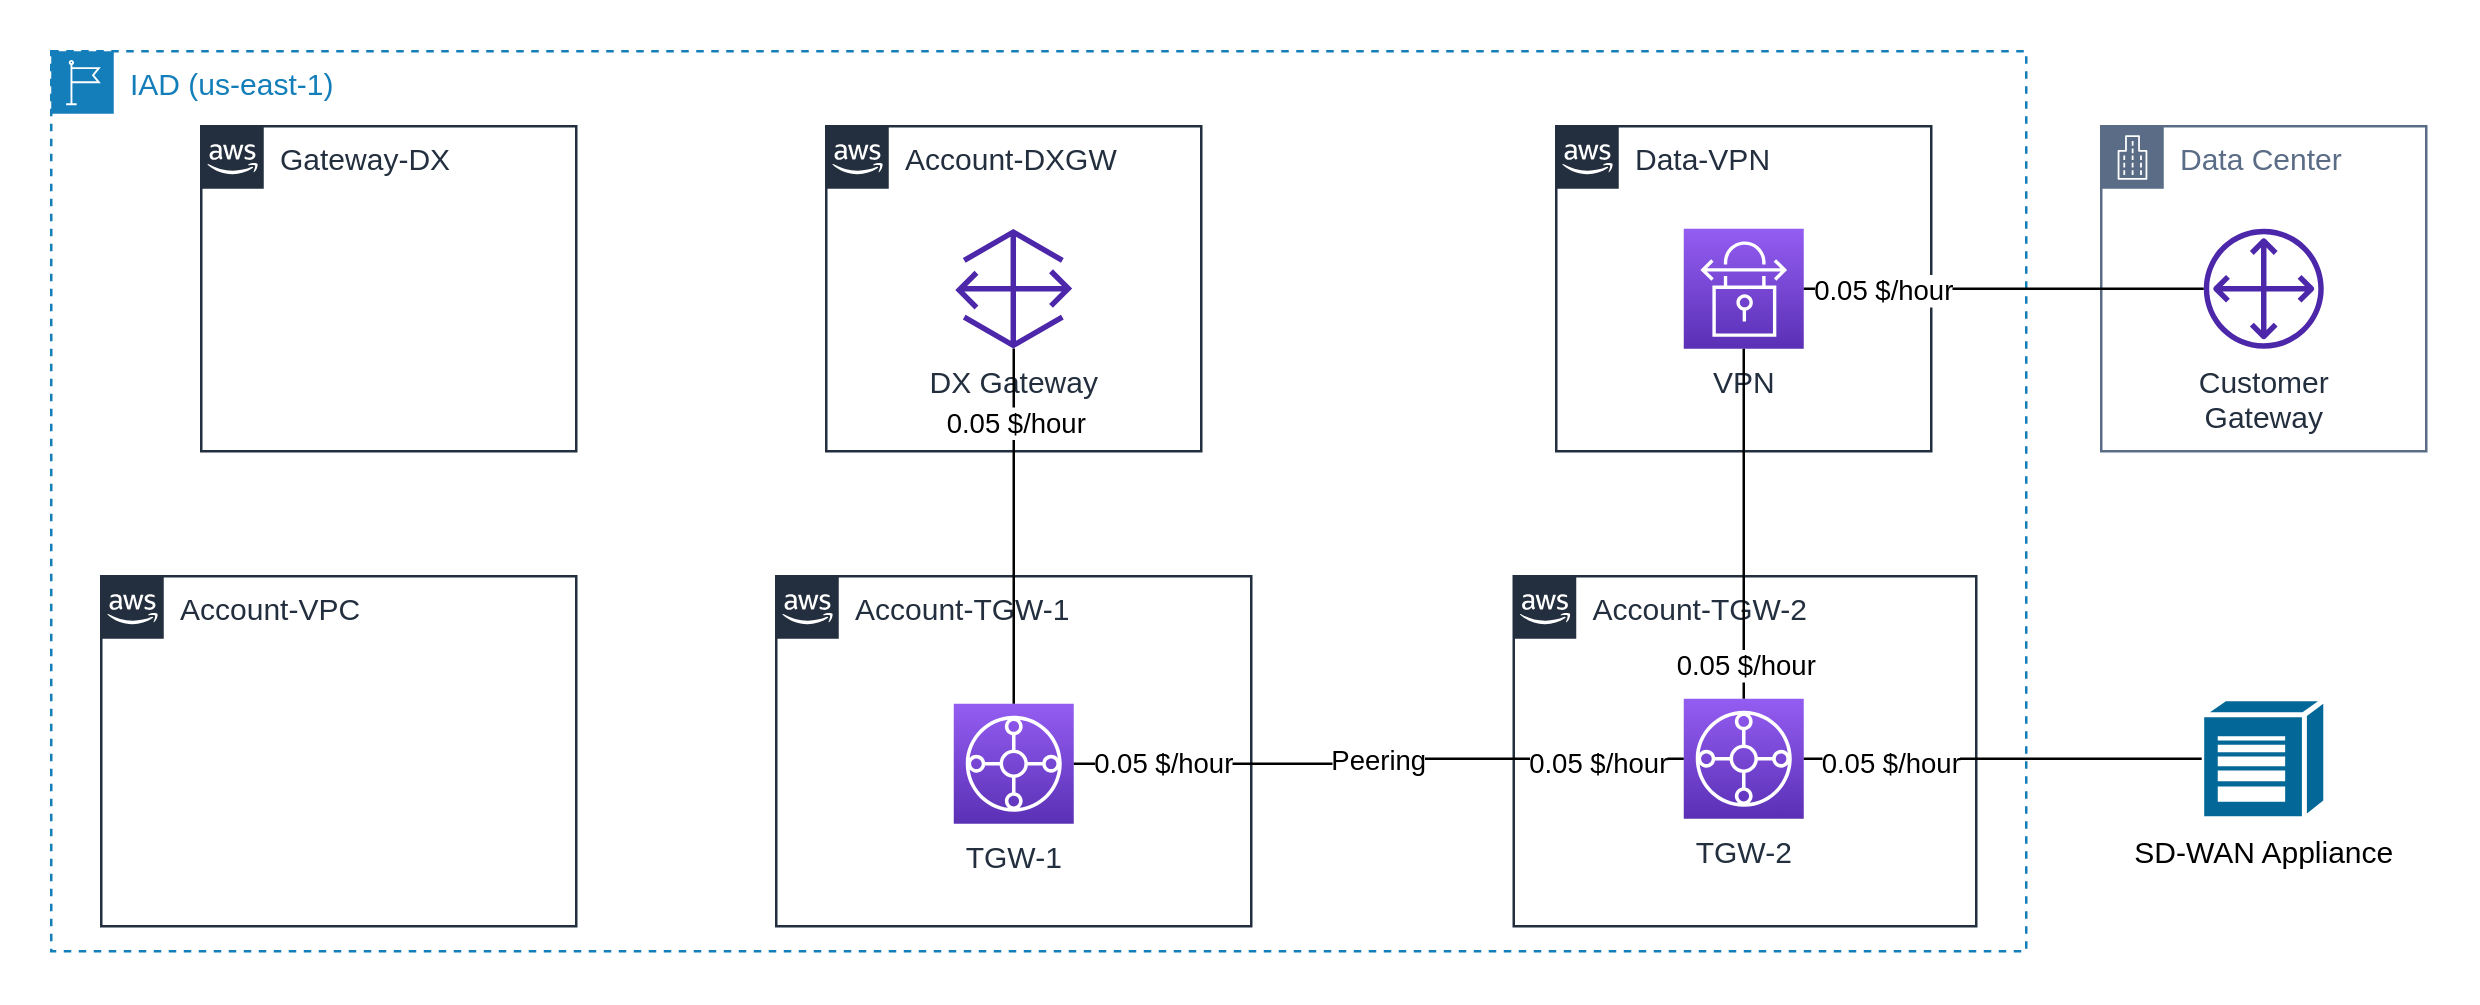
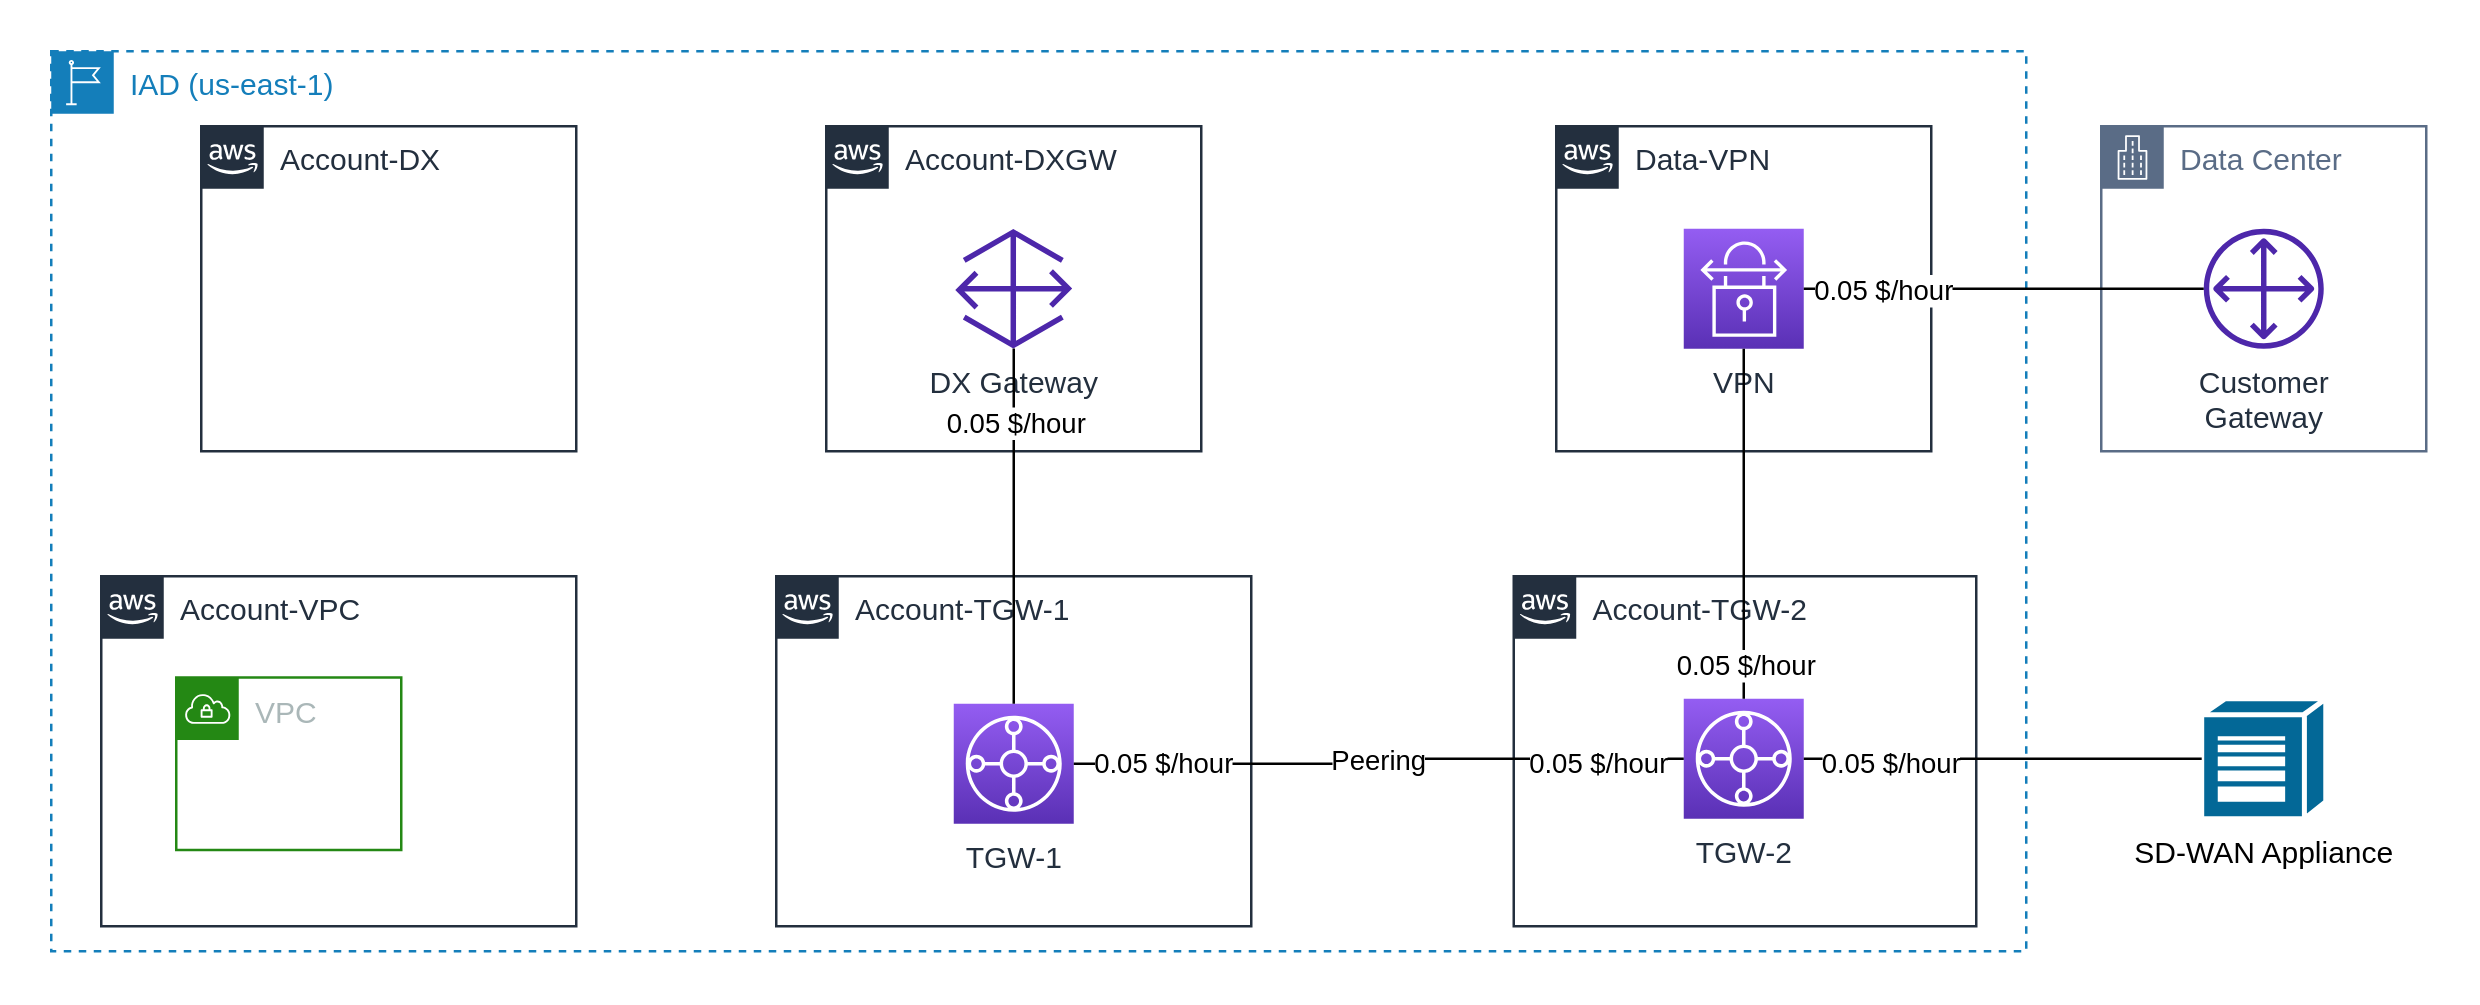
(365, 162) -> (365, 162)
none -> (289, 764)
